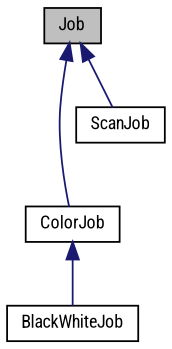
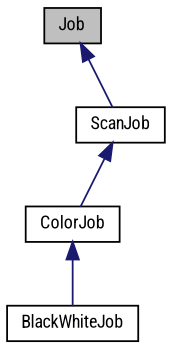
(60, 134) -> (92, 183)
